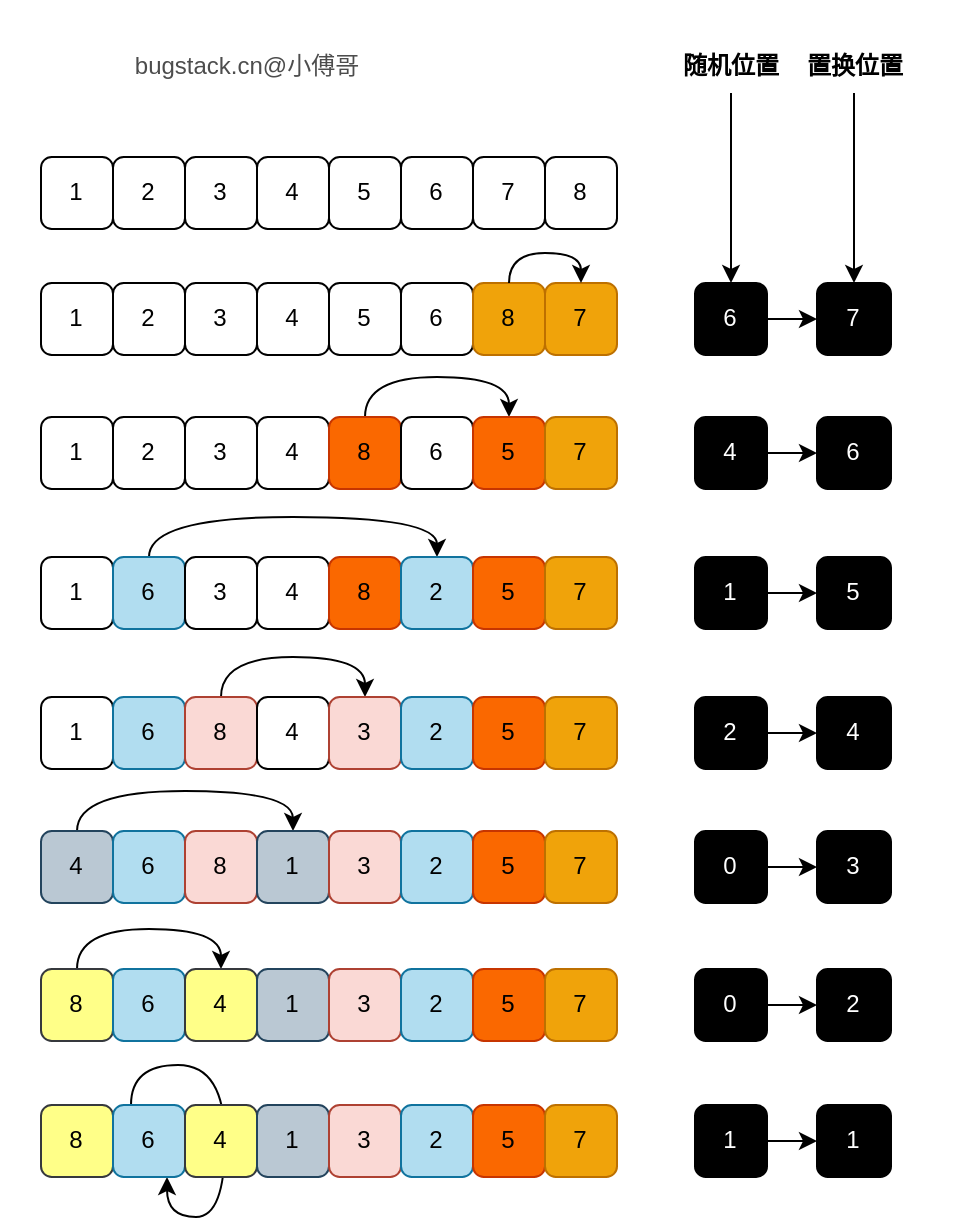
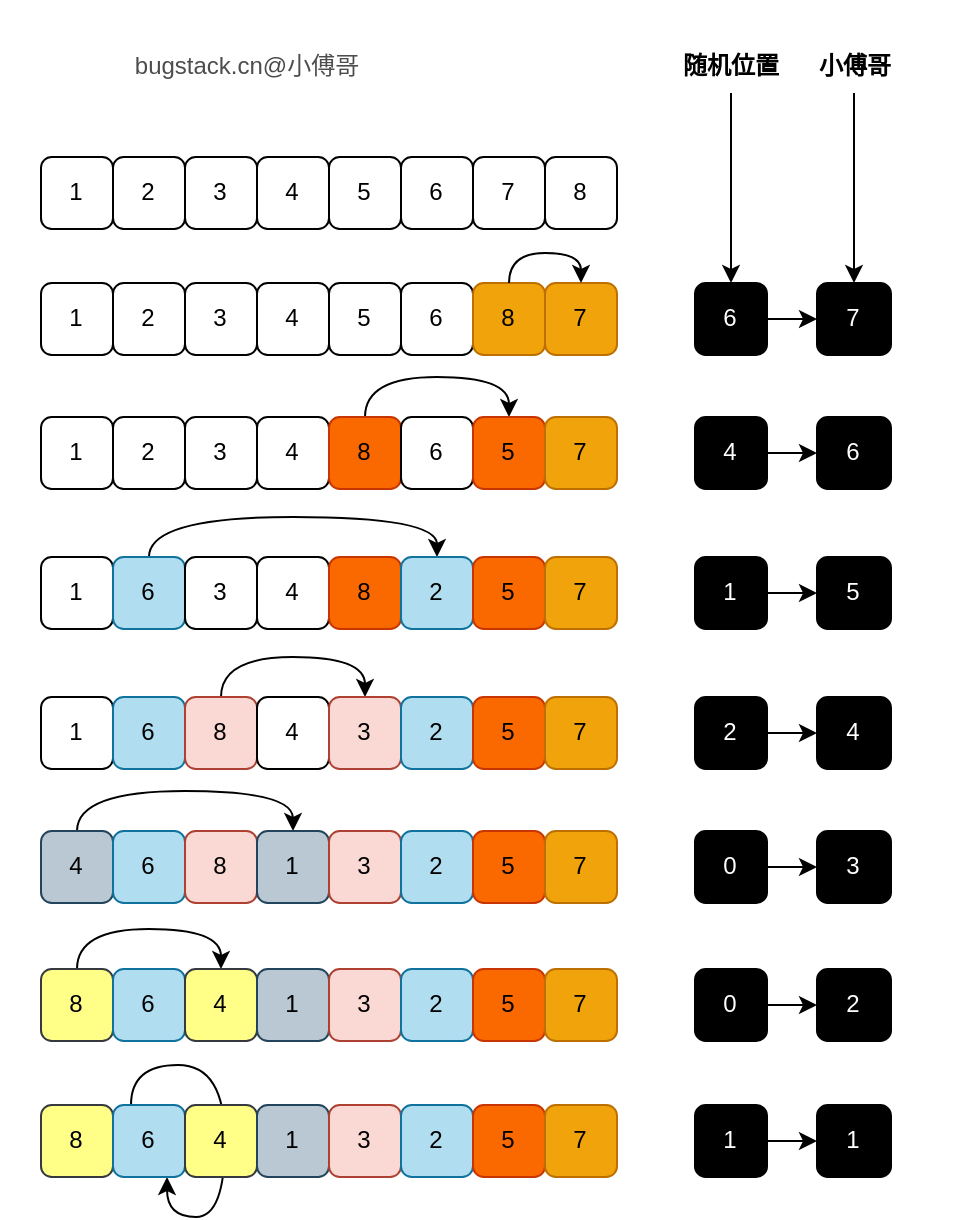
(856, 67) -> (856, 67)
